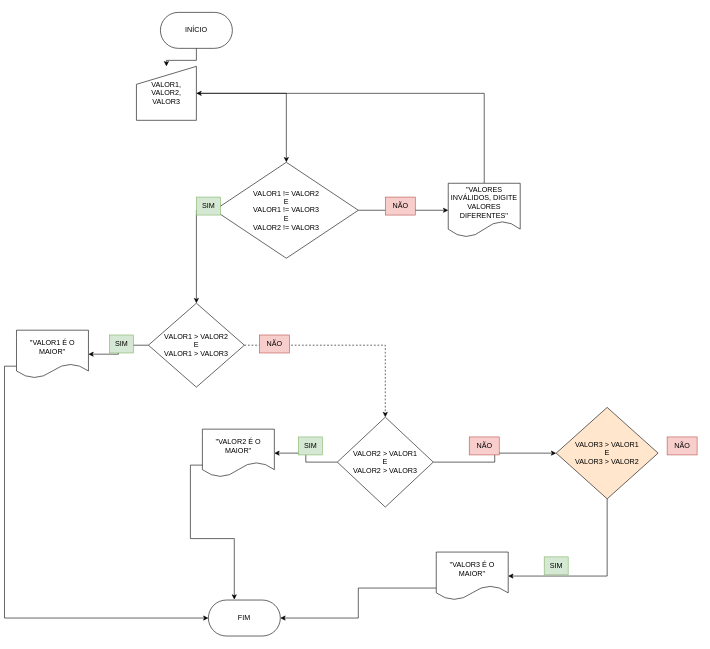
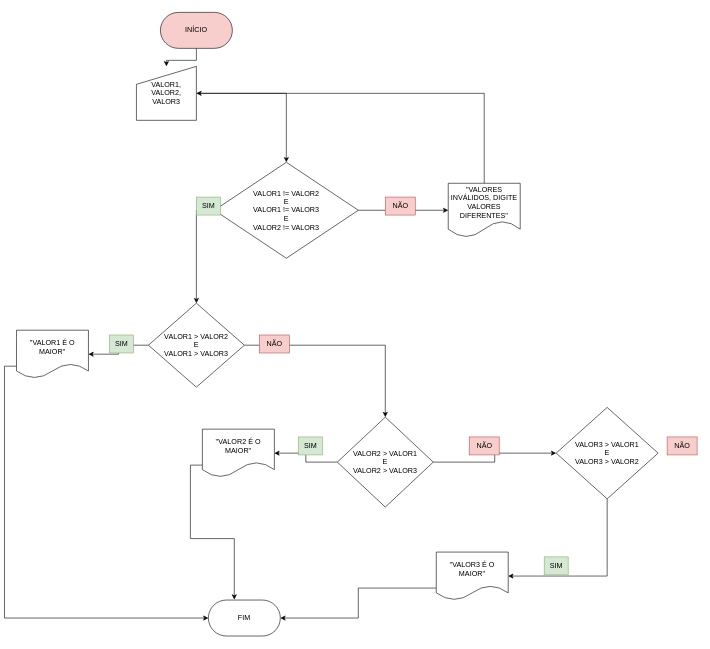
(197, 30) -> (197, 30)
(371, 345) -> (371, 345)
(608, 453) -> (608, 453)
